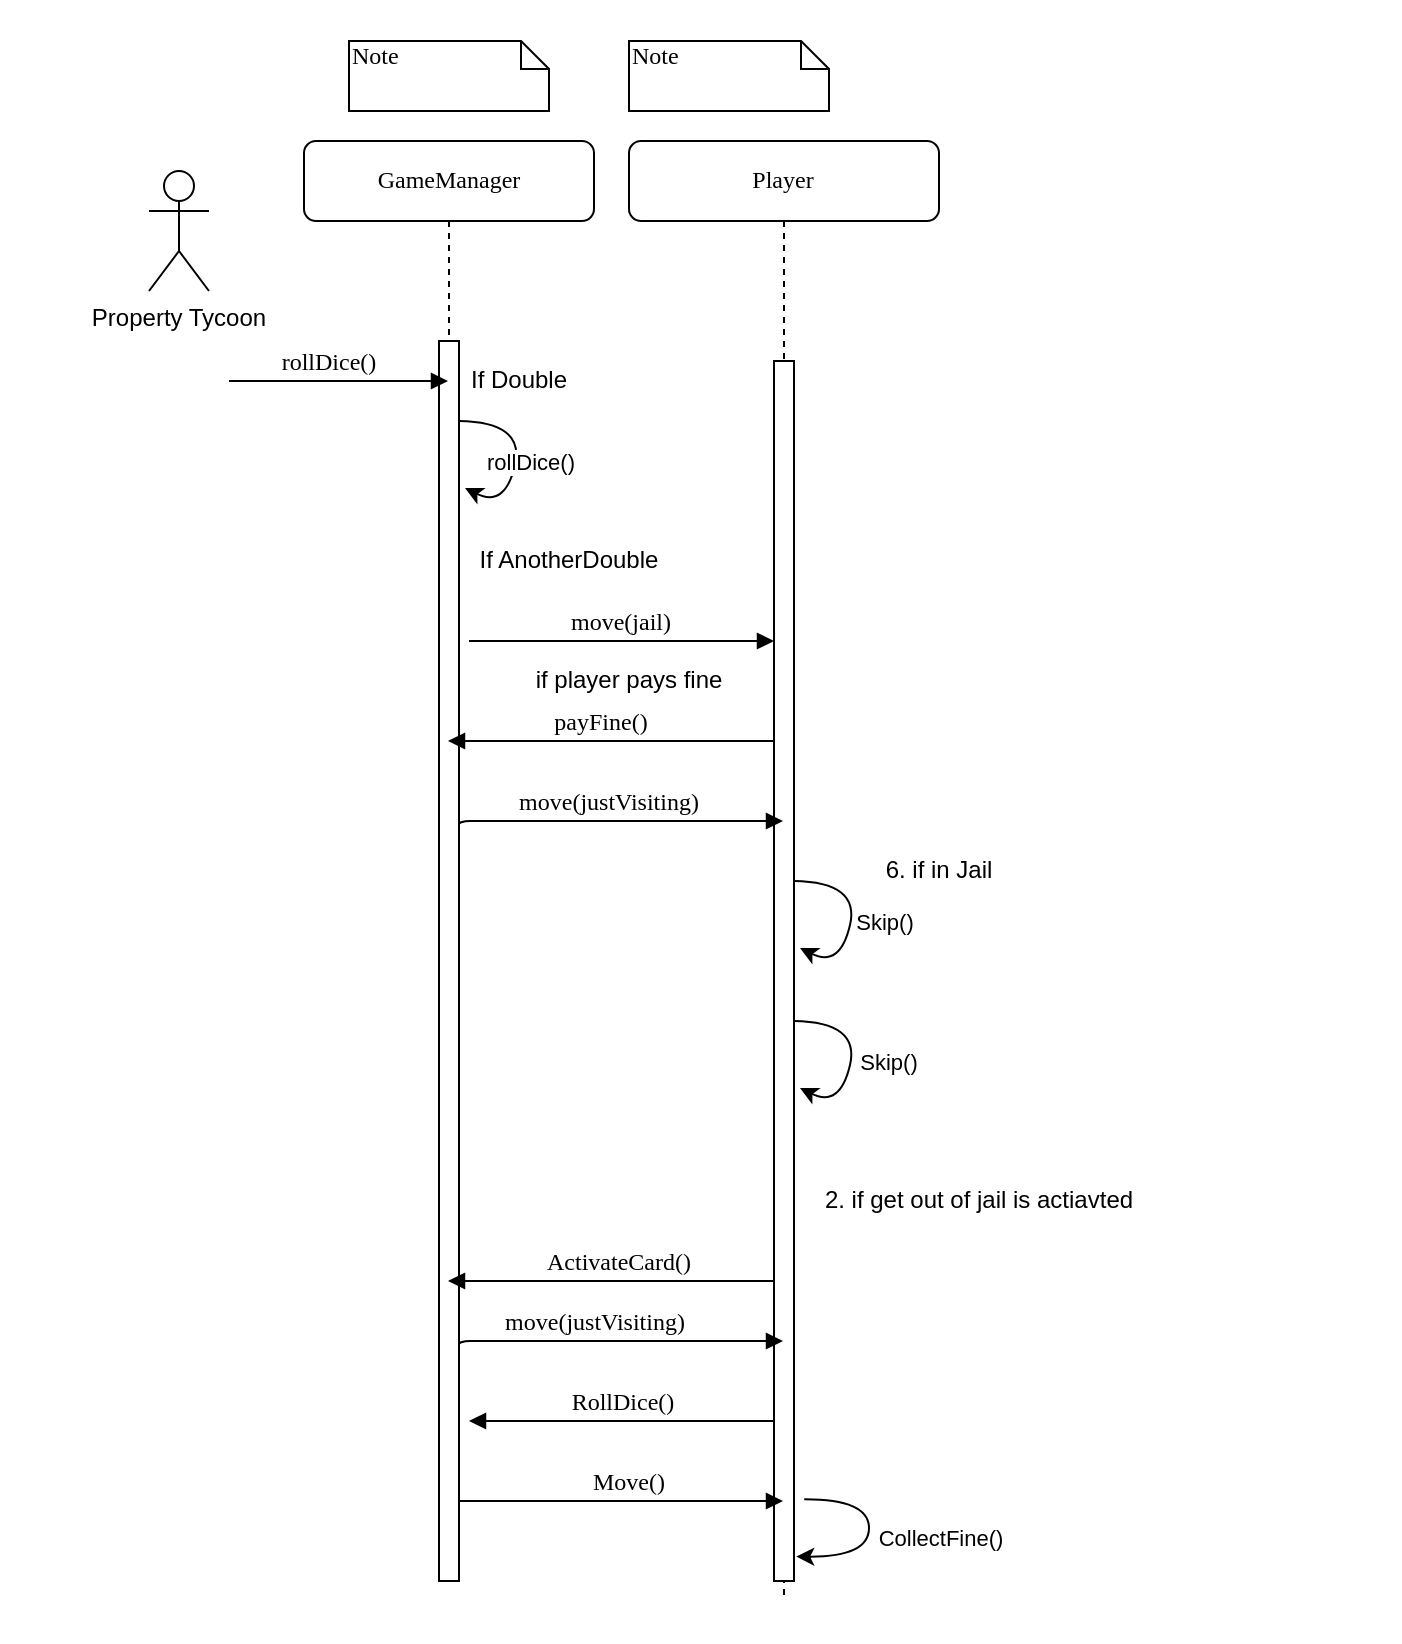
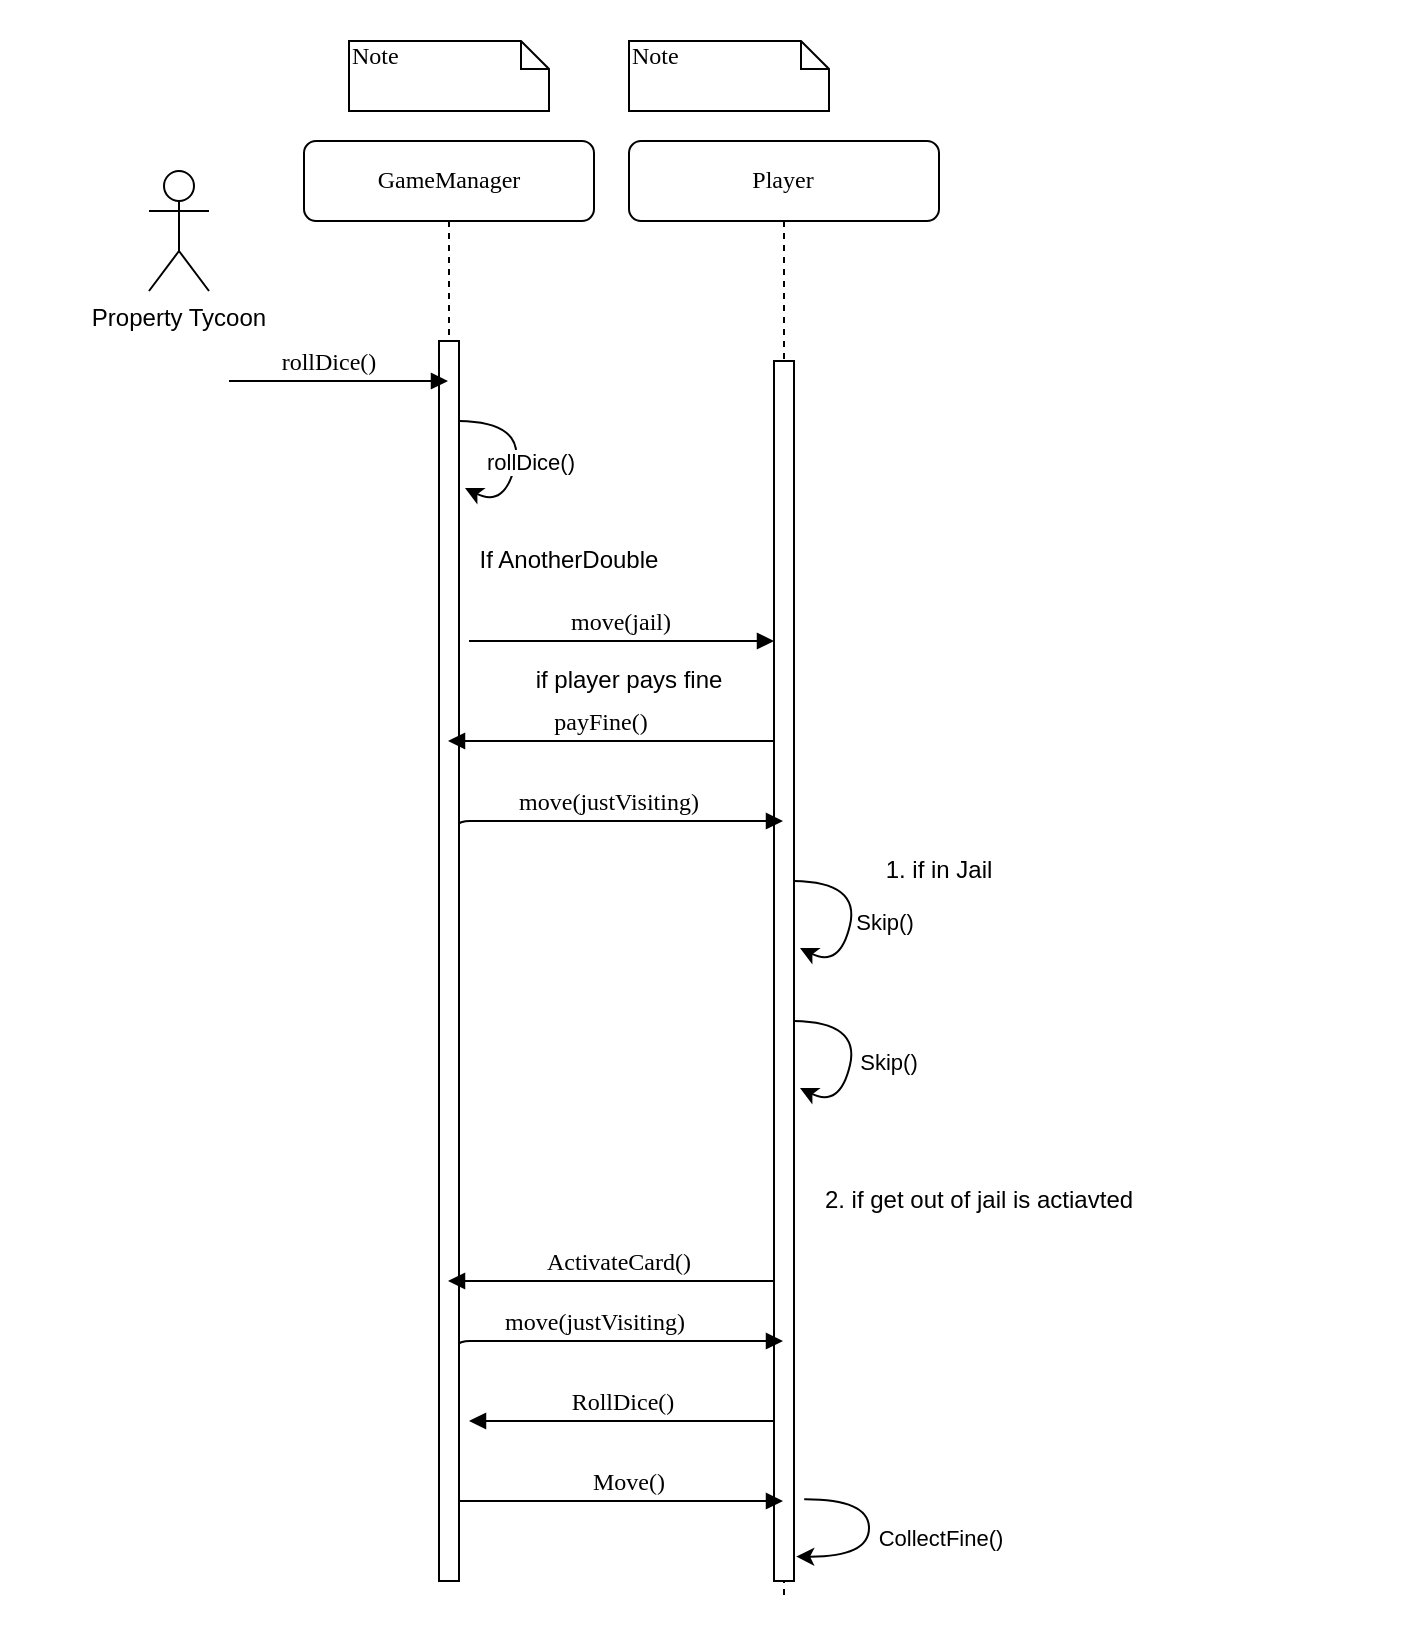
(519, 381) -> none
(940, 871) -> (940, 871)
